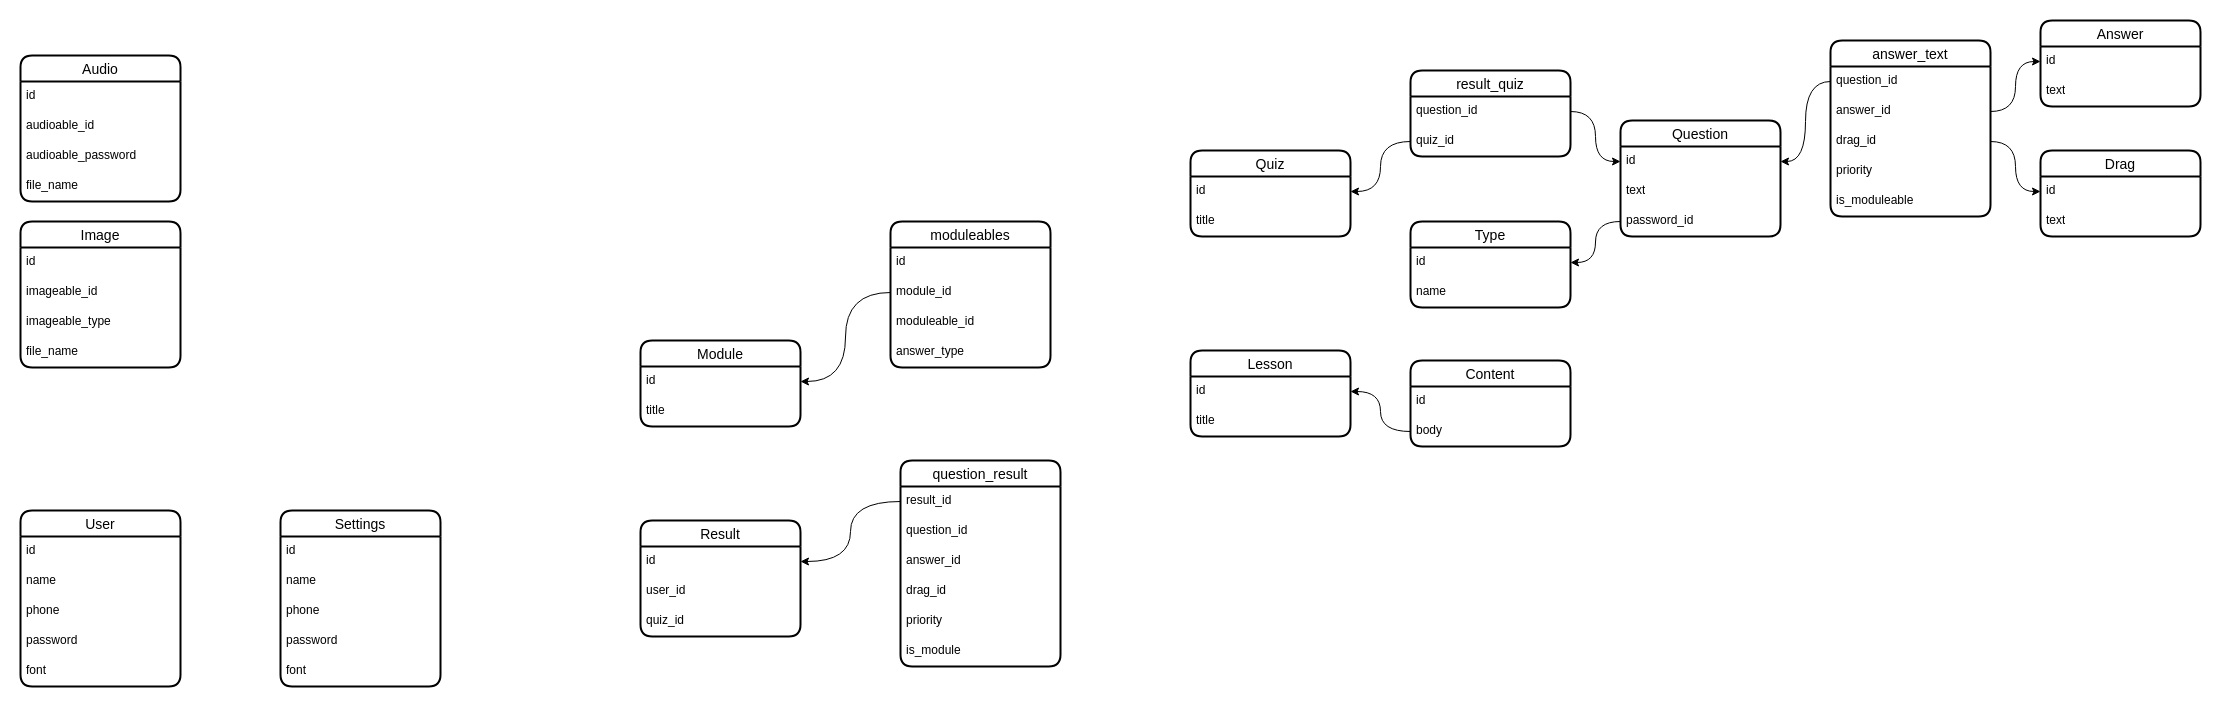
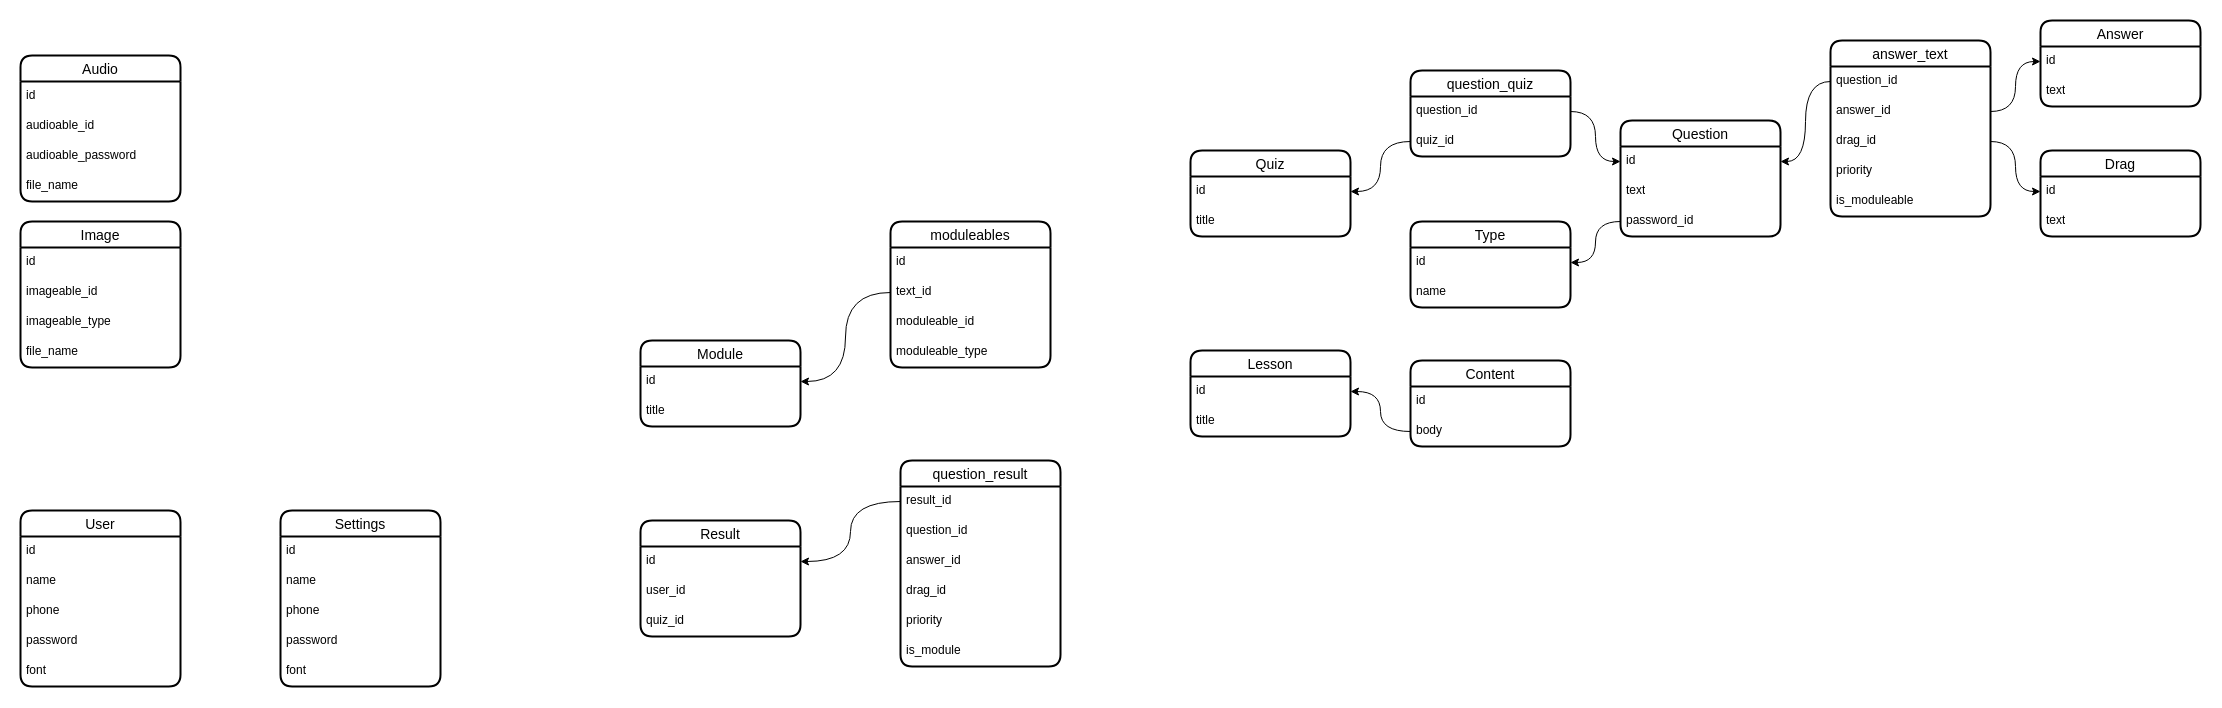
(1490, 84) -> (1490, 84)
(924, 292) -> (918, 292)
(933, 352) -> (944, 352)
